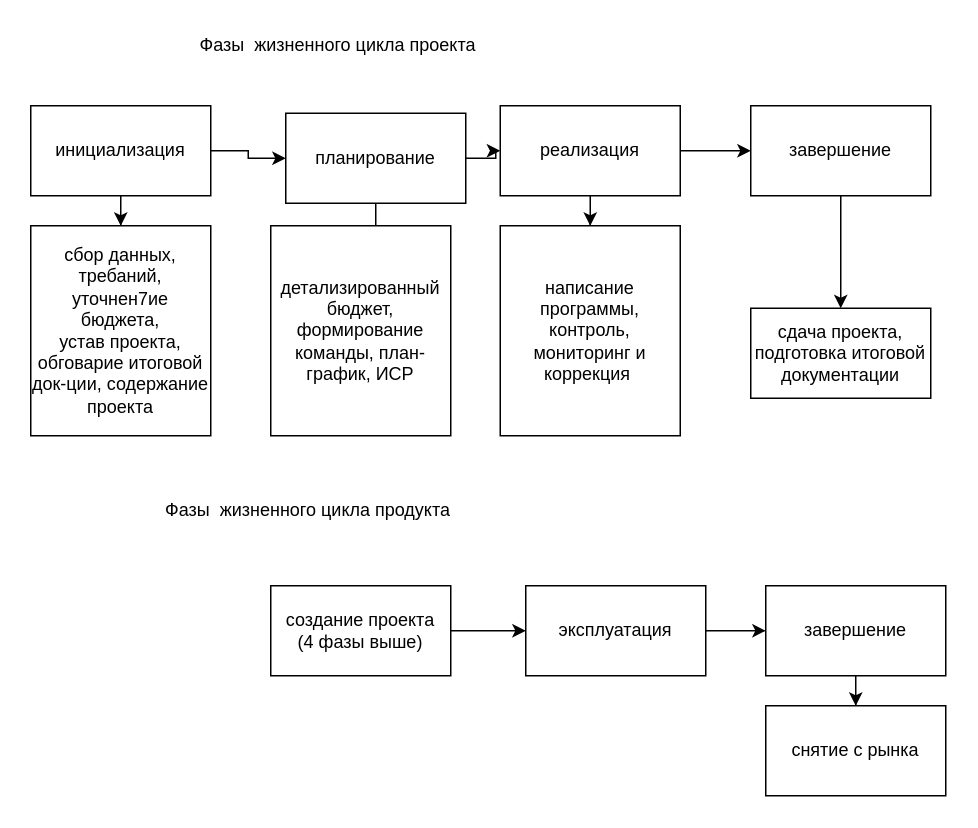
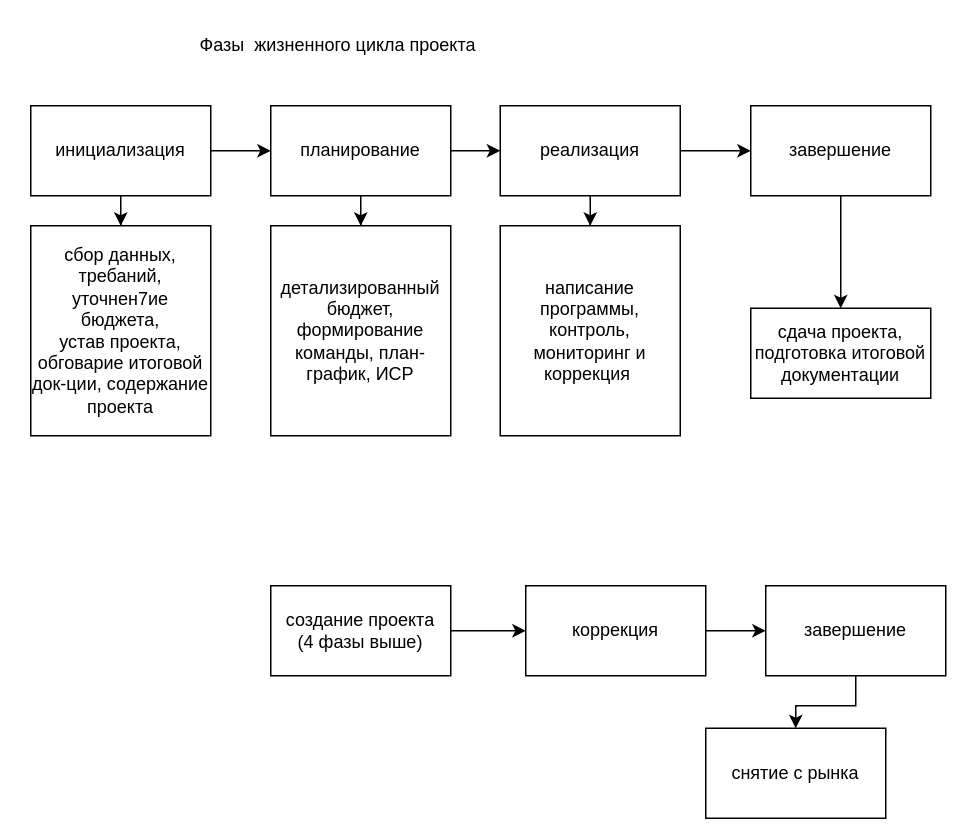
(376, 158) -> (361, 151)
(308, 511) -> none
(616, 631) -> (616, 631)
(856, 751) -> (796, 773)
